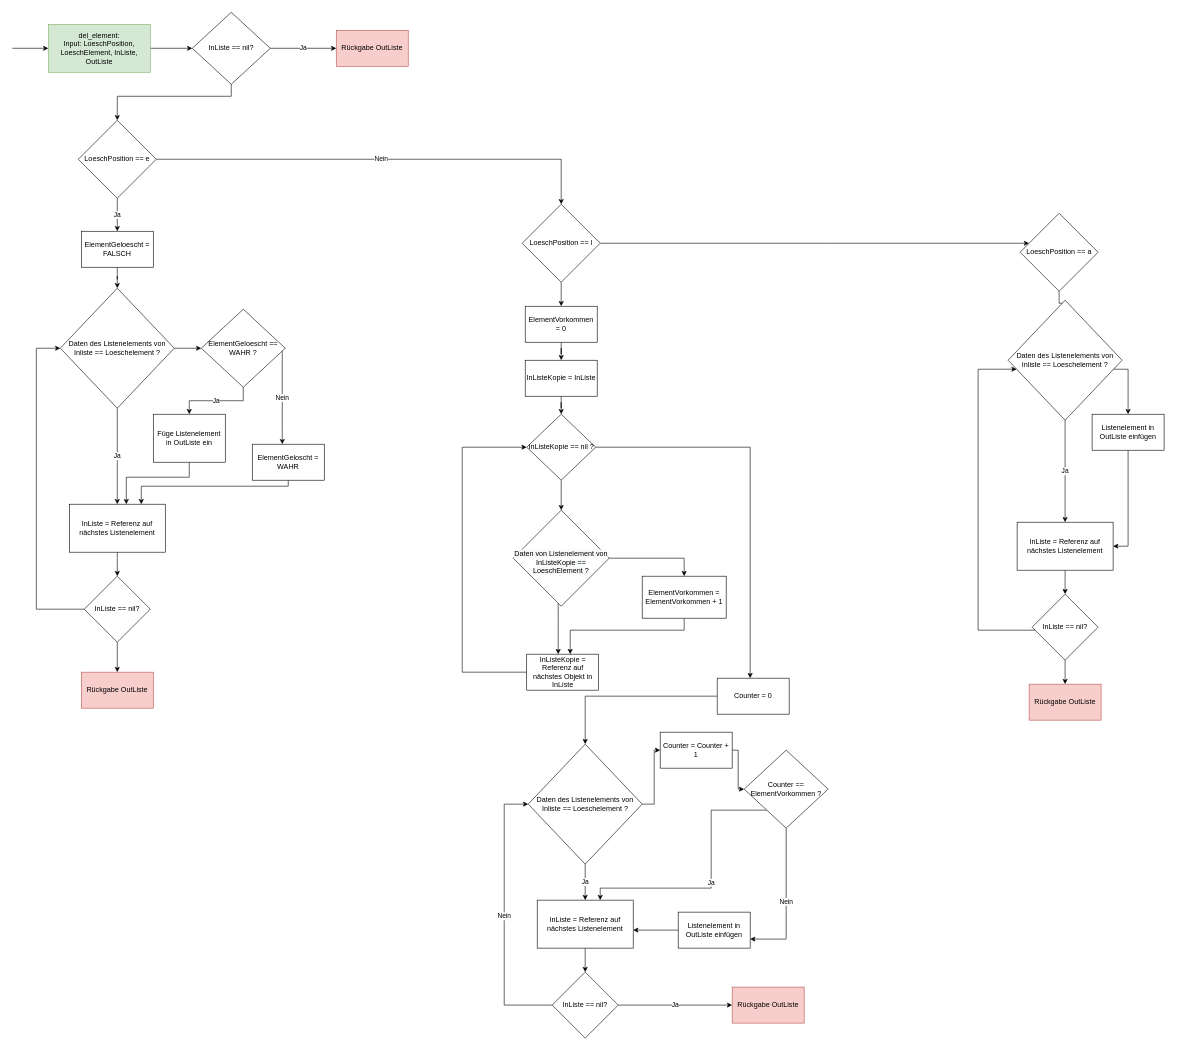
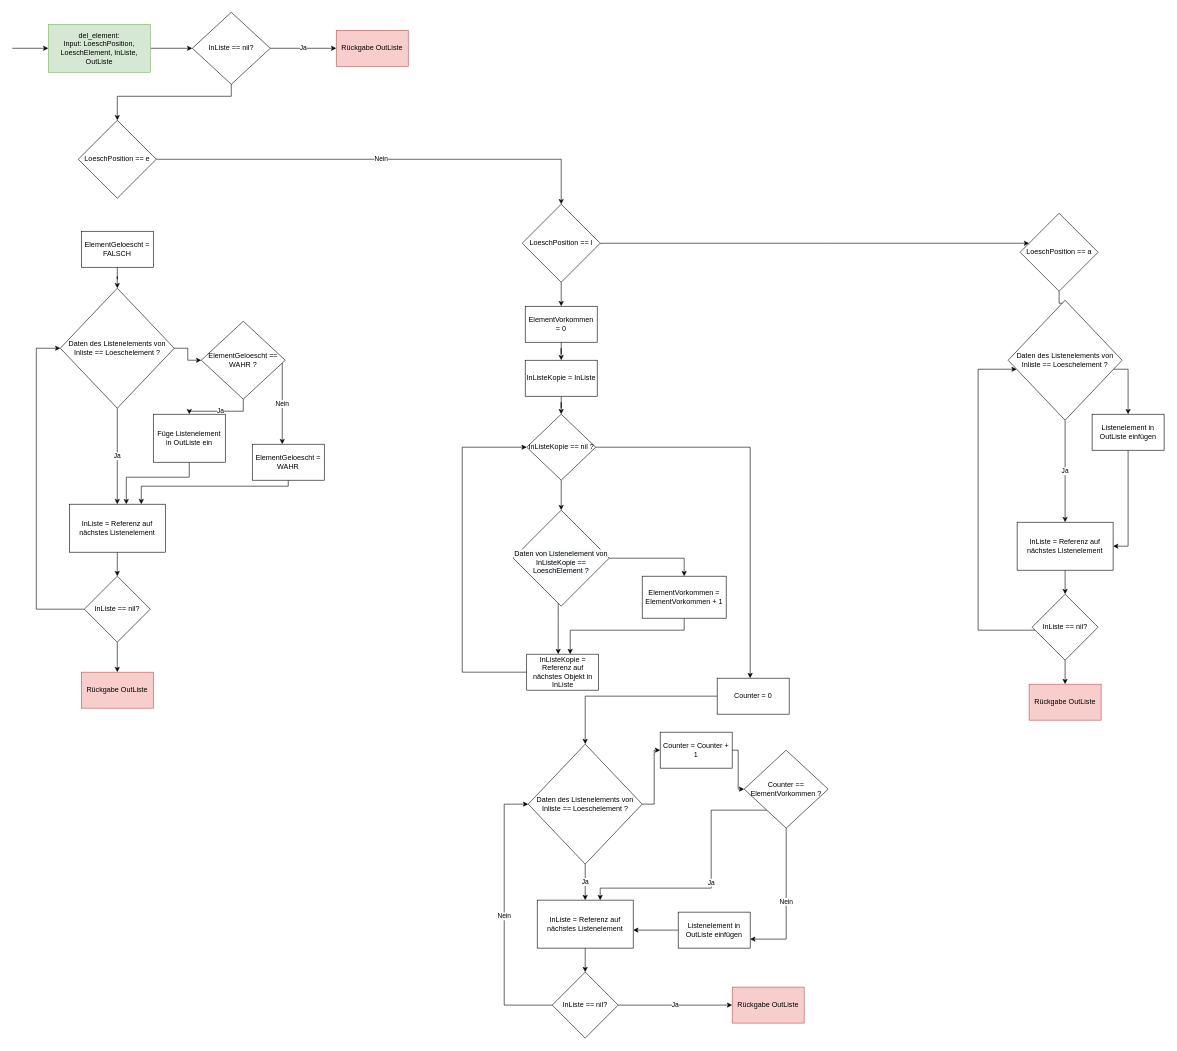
(117, 218) -> none
(243, 348) -> (243, 360)
(288, 462) -> (288, 462)
